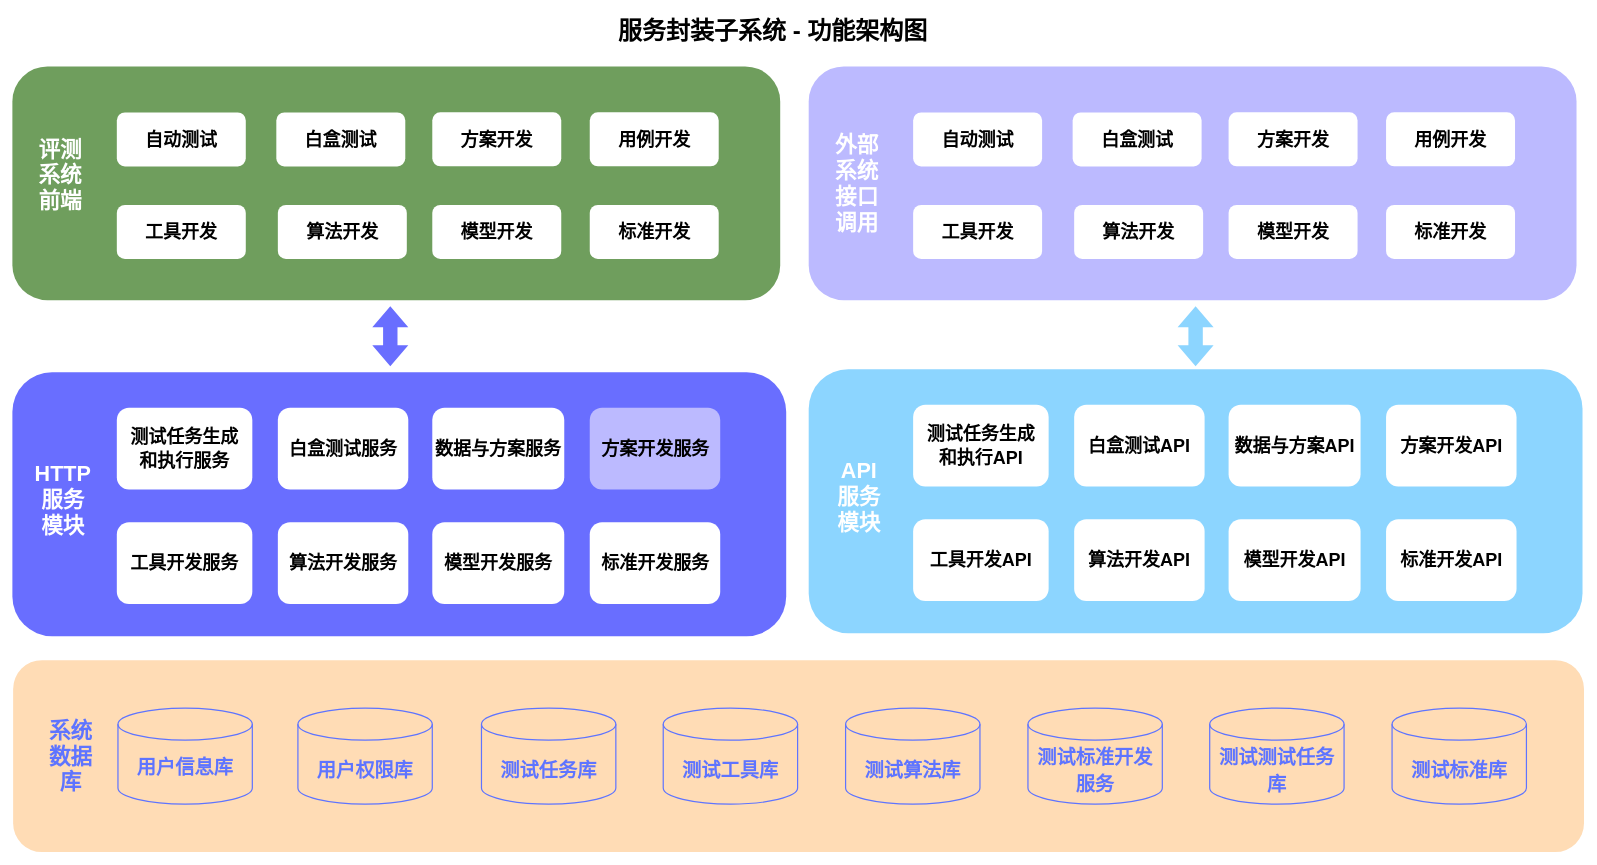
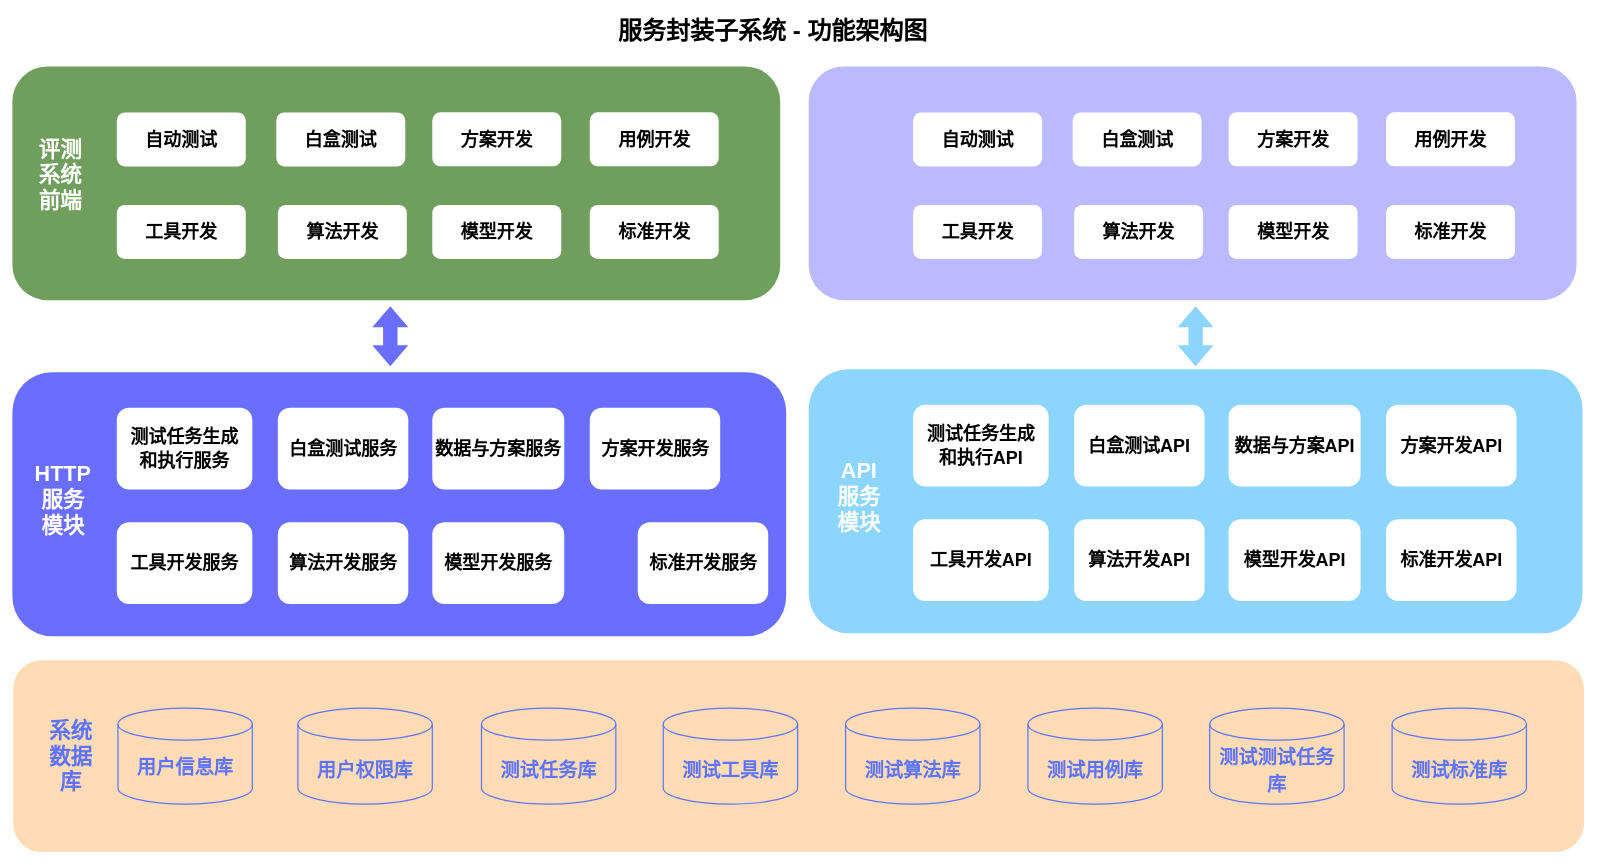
(857, 183) -> none
(655, 449) -> (655, 449)
(655, 563) -> (703, 563)
(1095, 756) -> (1095, 756)
